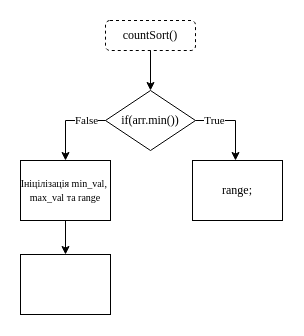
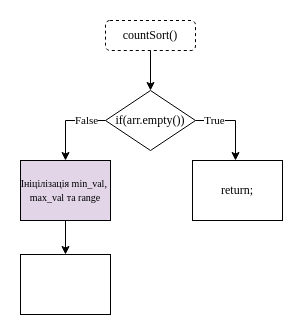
(151, 121) -> (151, 121)
(66, 191) -> (66, 191)
(238, 191) -> (238, 191)
